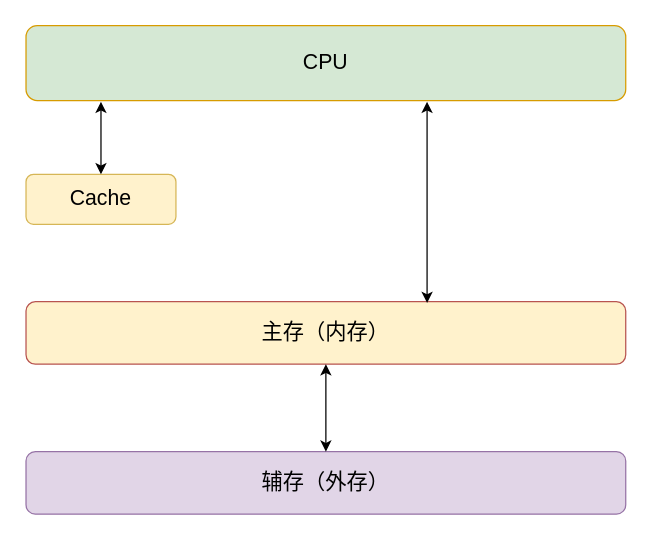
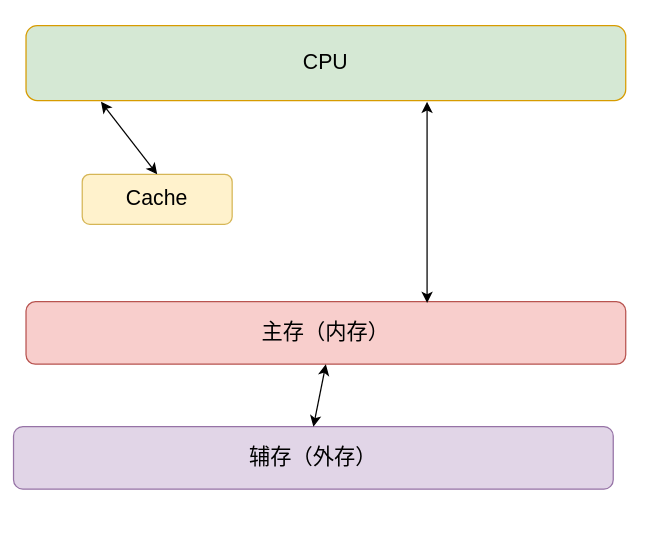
(101, 199) -> (157, 199)
(326, 333) -> (326, 333)
(326, 483) -> (313, 458)
